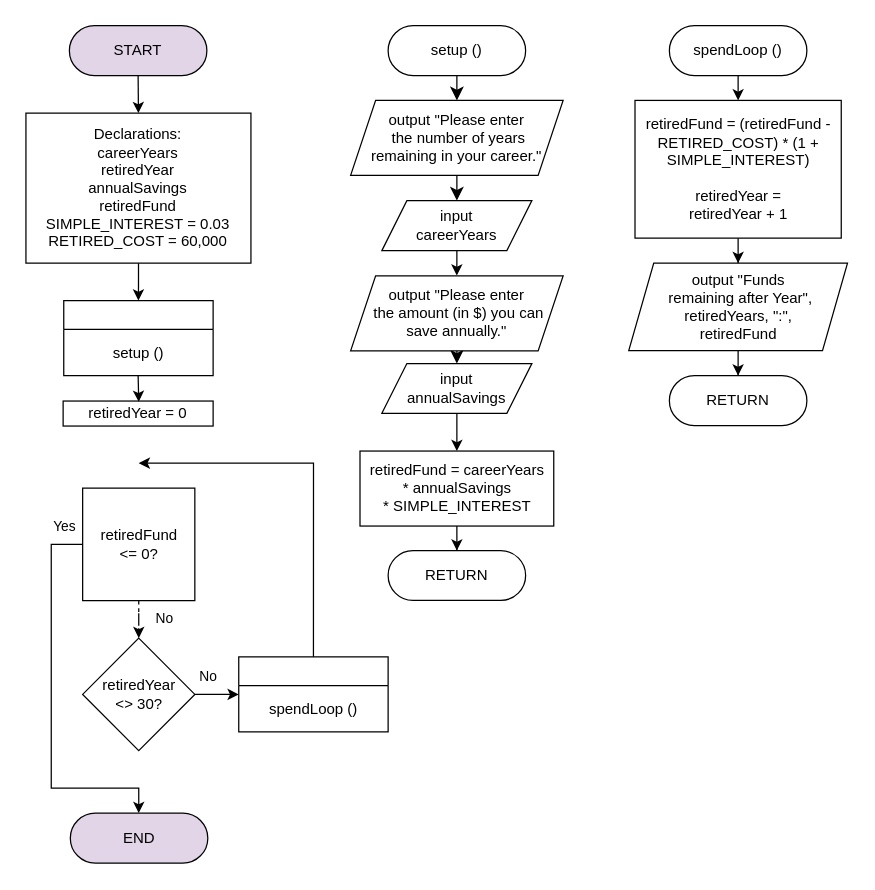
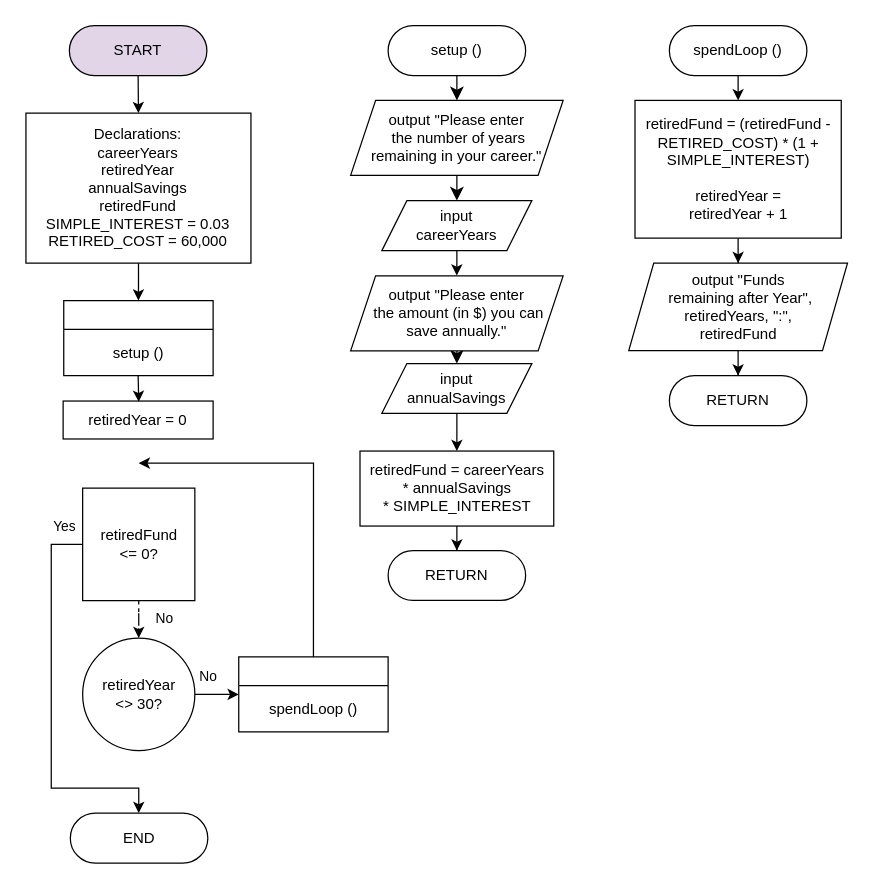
(138, 414) -> (138, 420)
(139, 694) -> (139, 694)
(139, 838) -> (139, 838)
